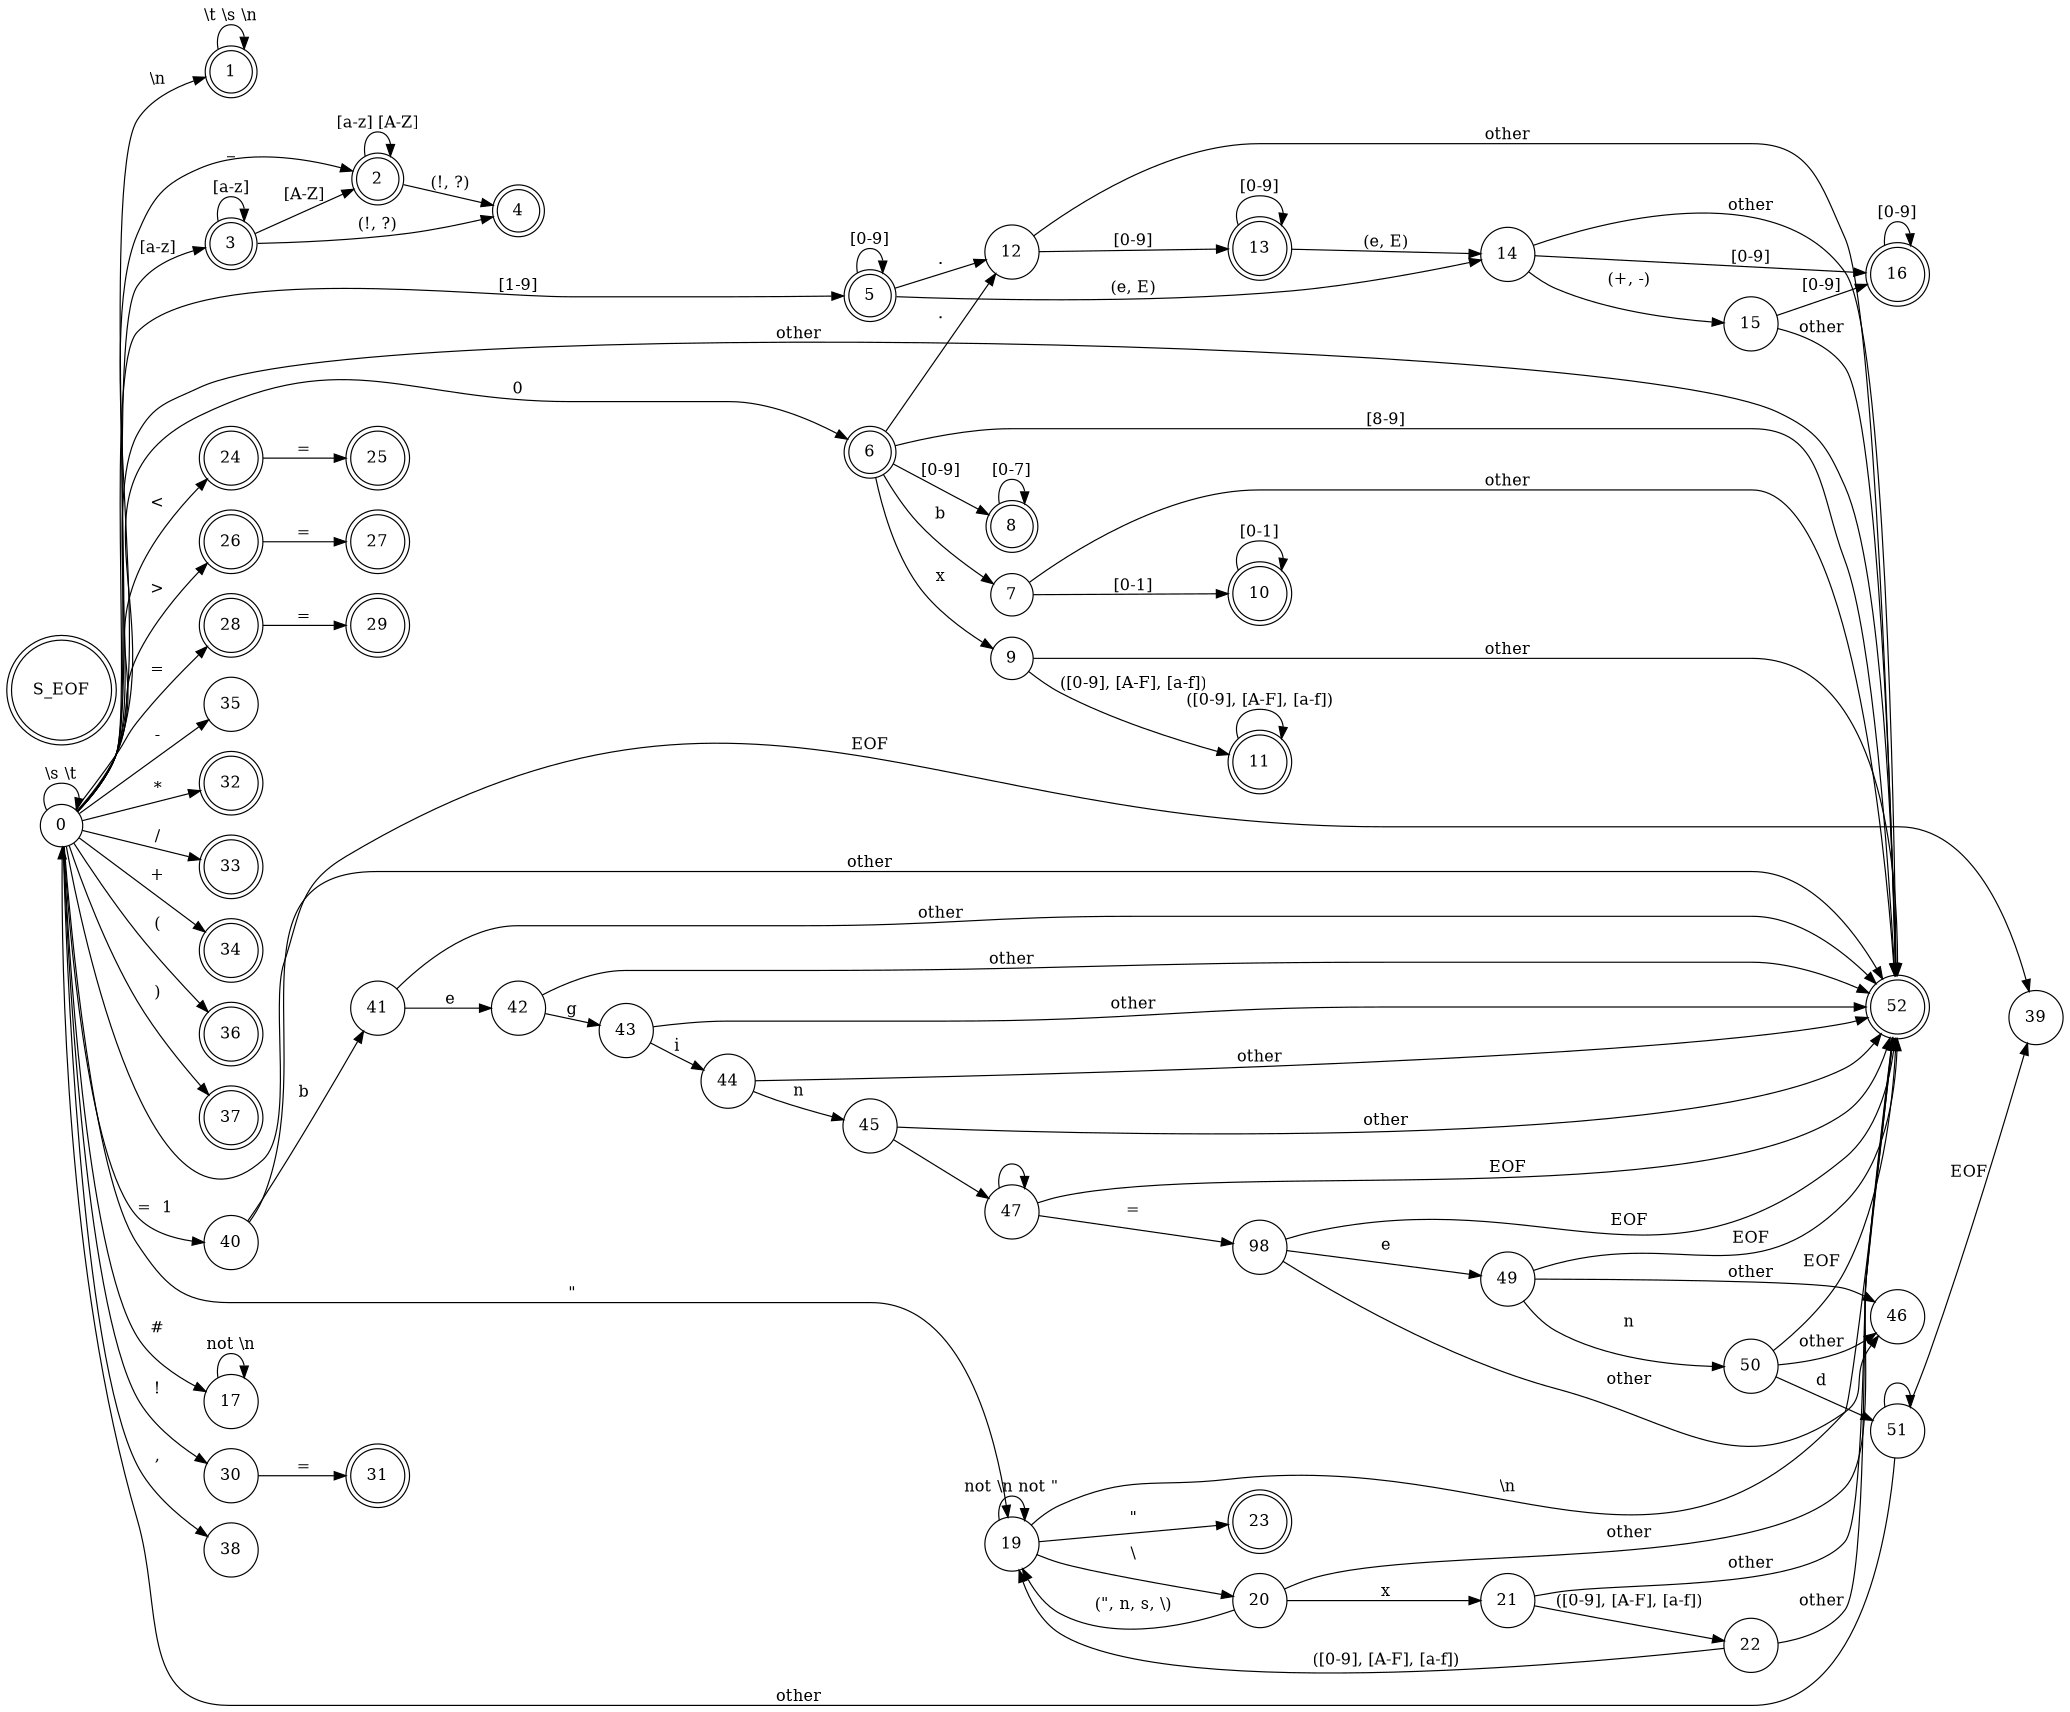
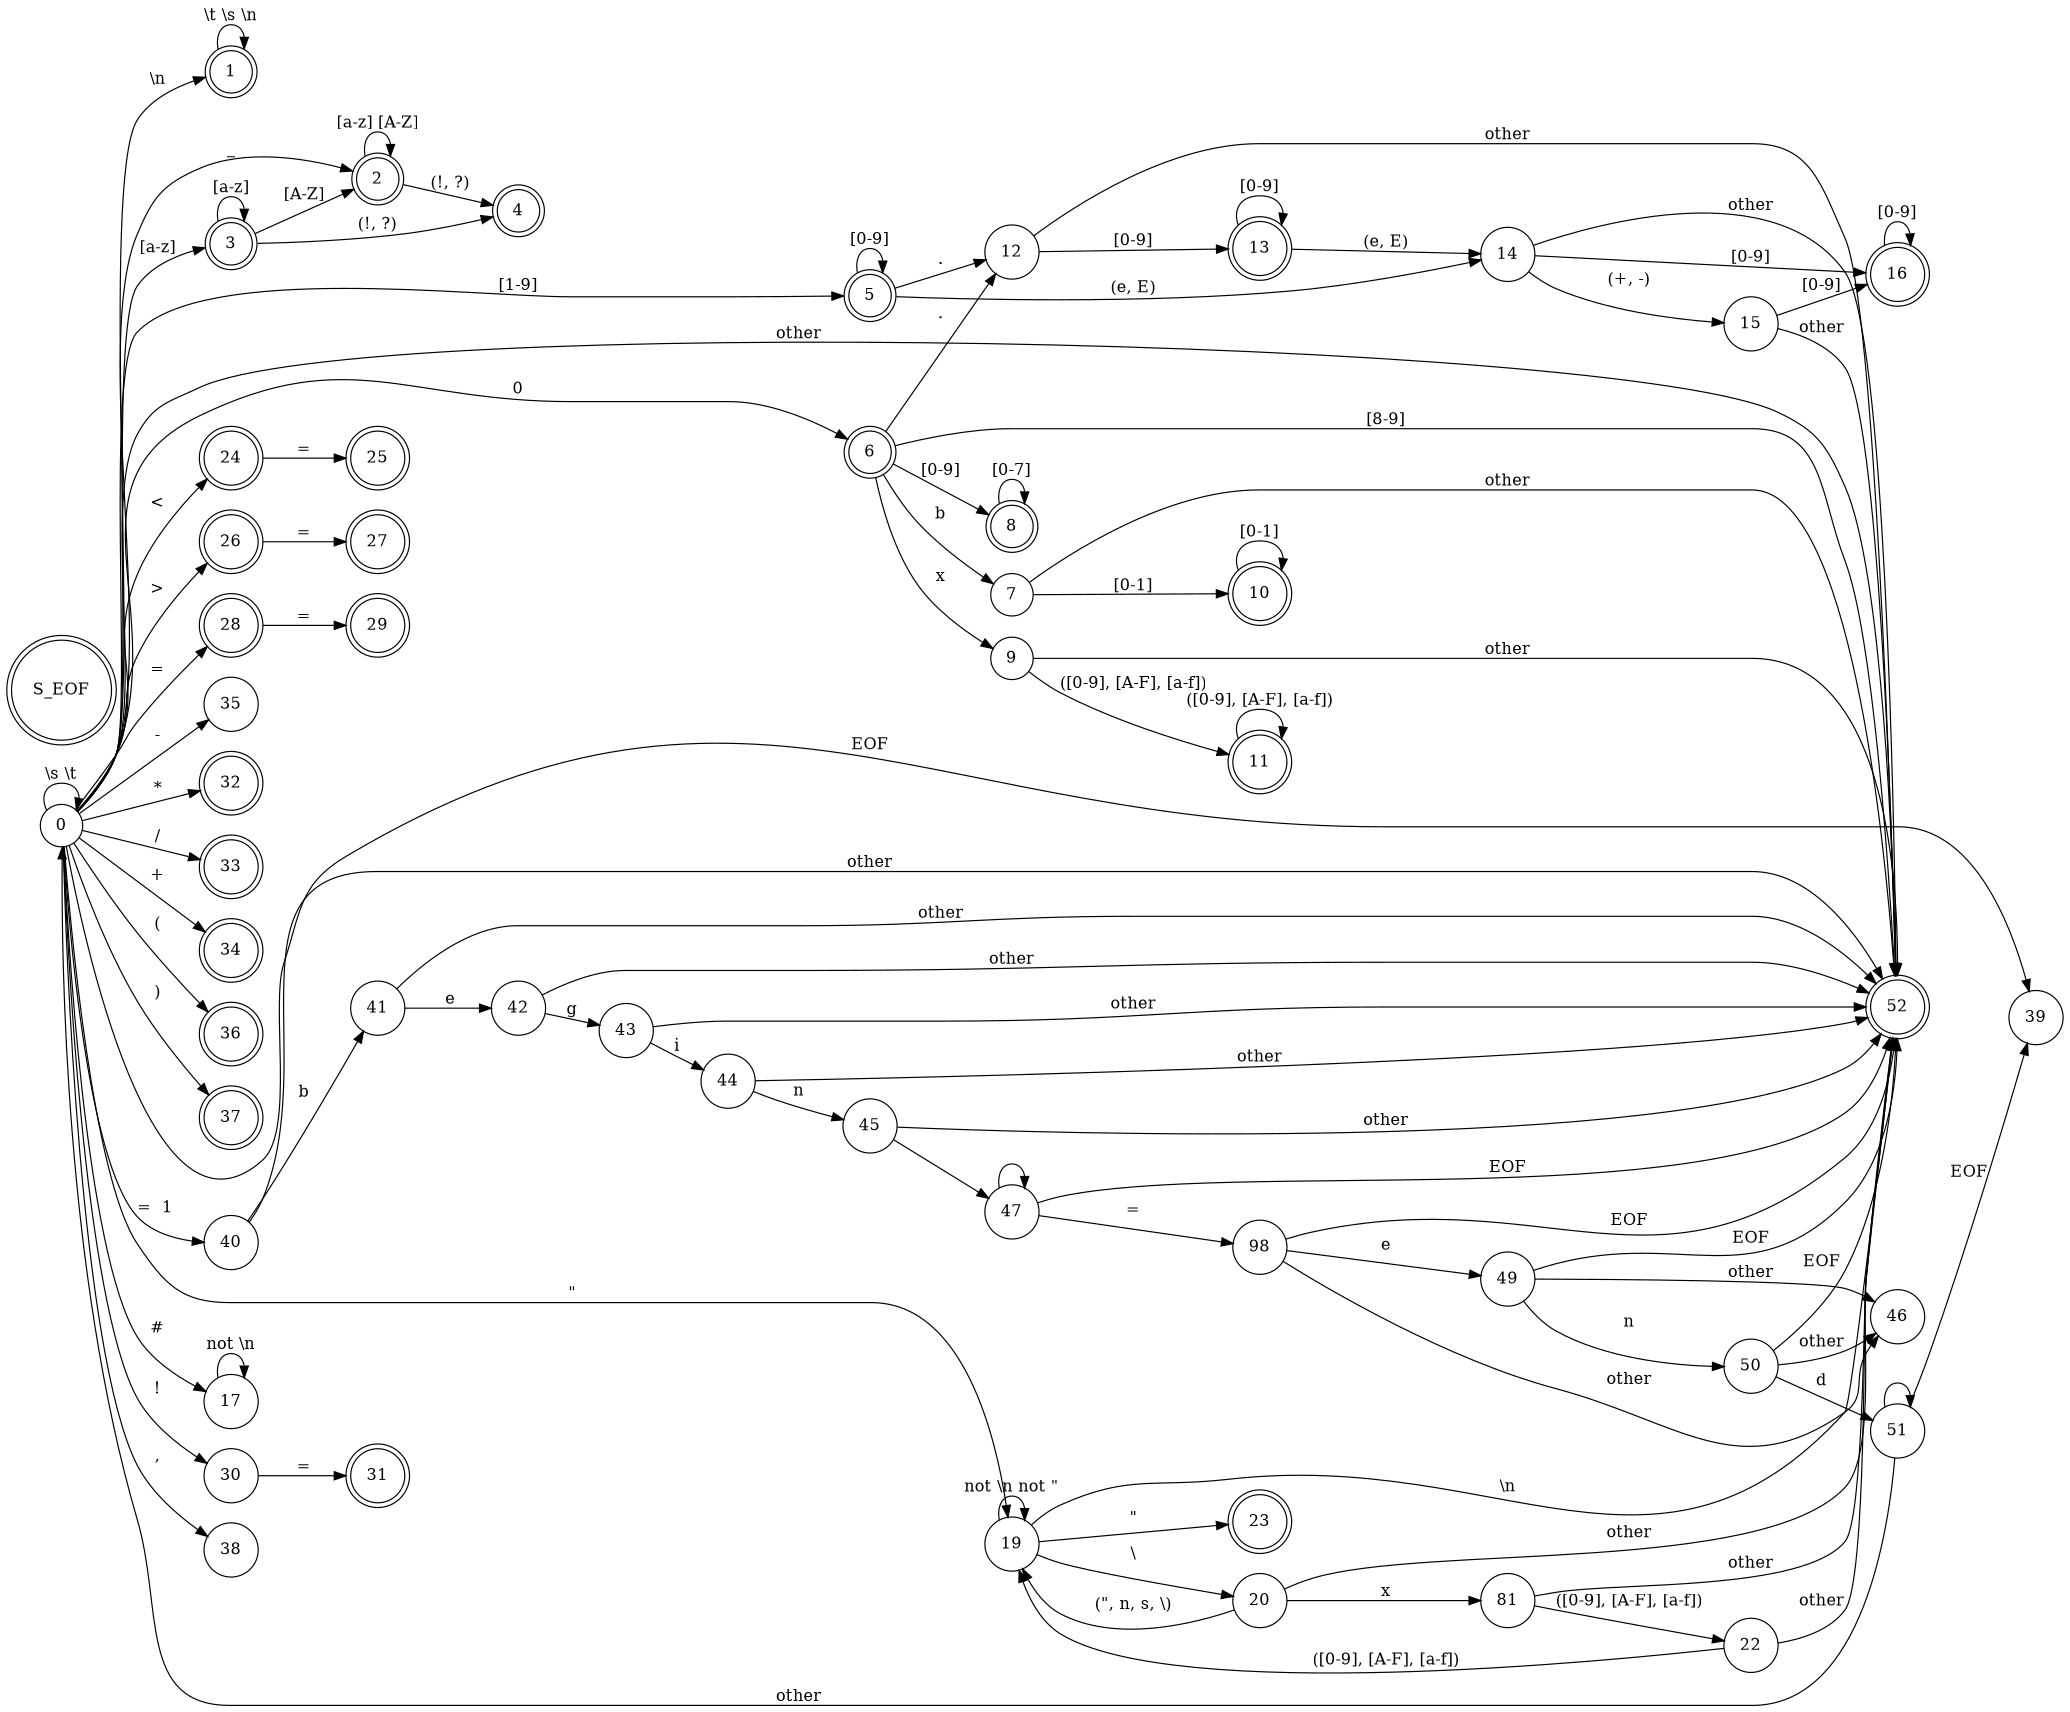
(1508, 1601) -> (1508, 1601)
